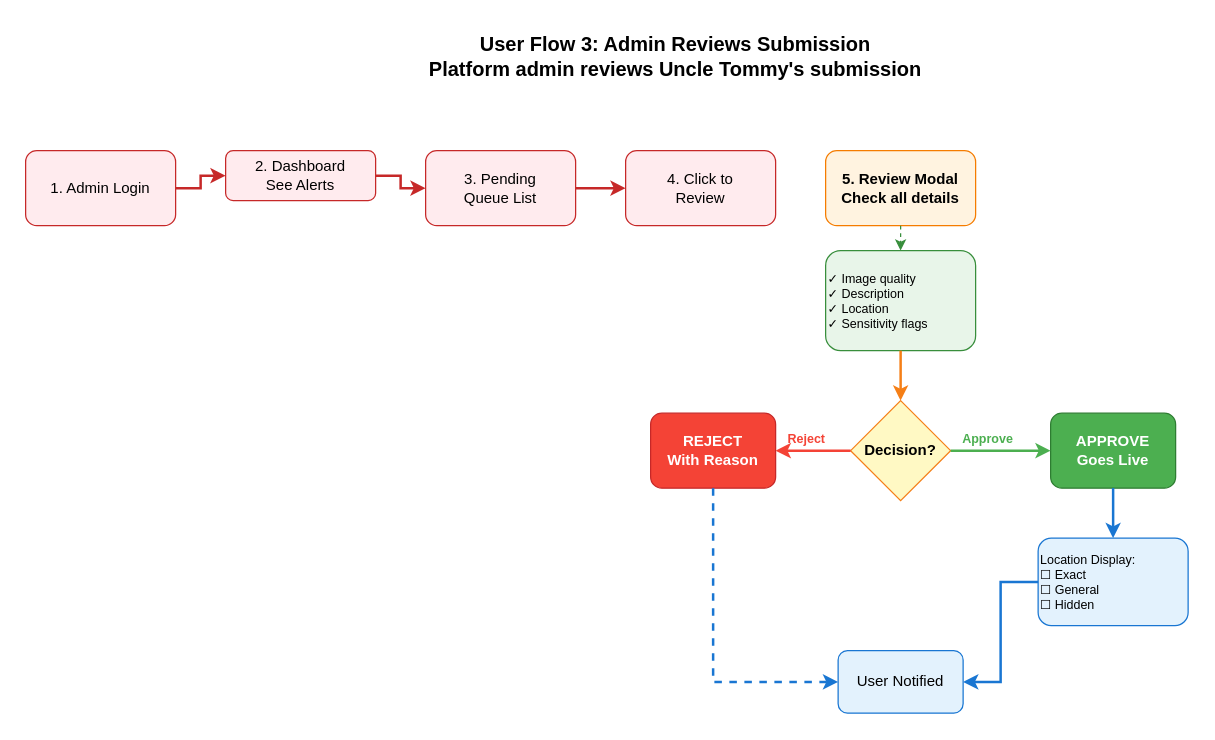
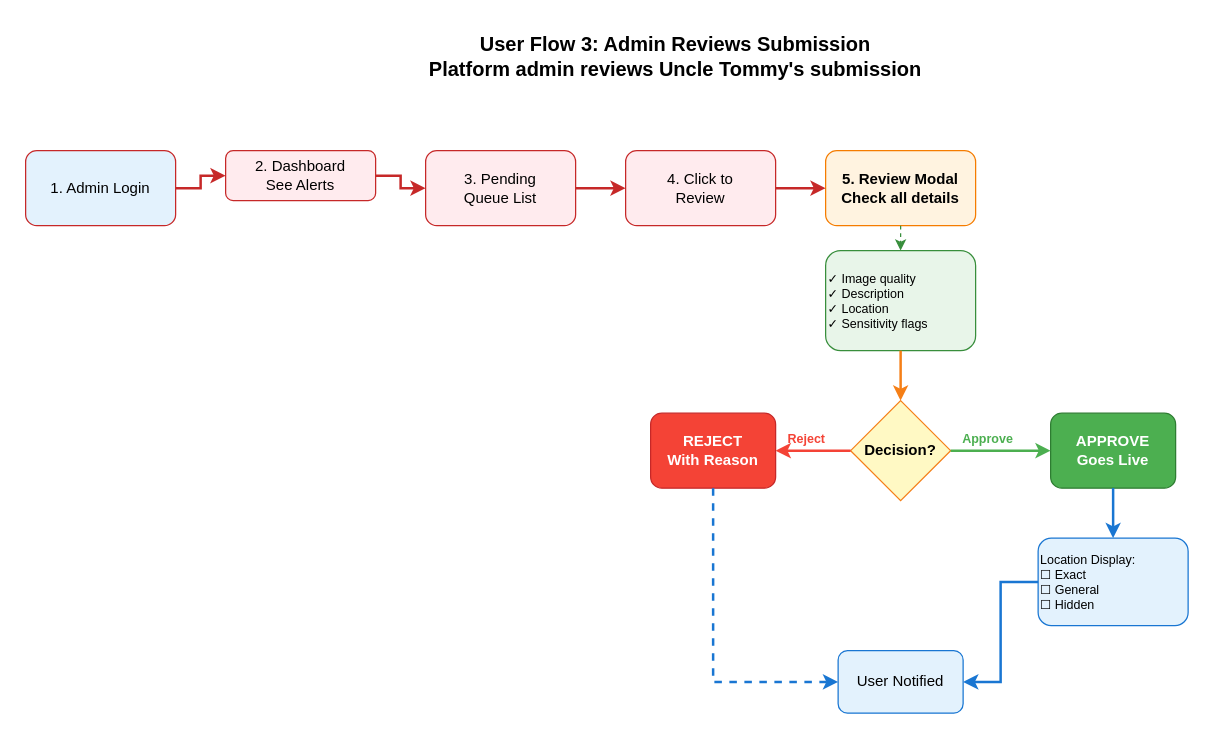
(101, 188) -> (101, 188)
none -> (795, 188)
